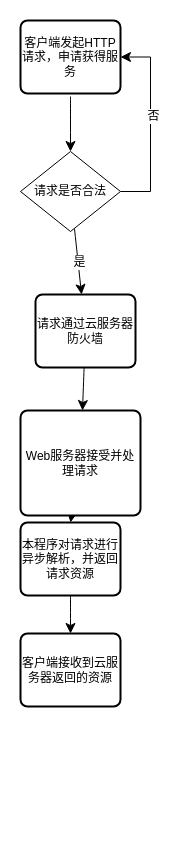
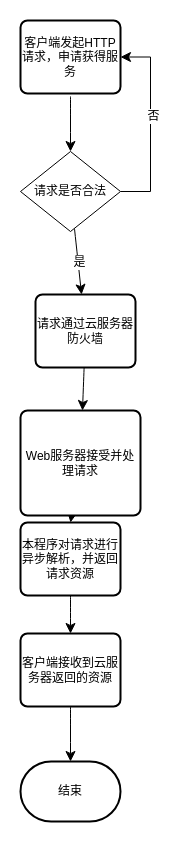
none -> (71, 730)
none -> (71, 792)
